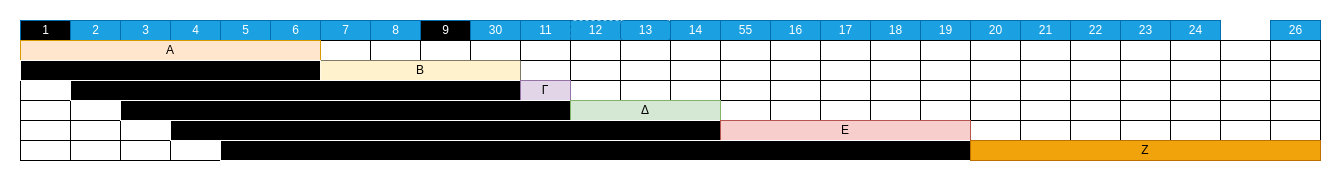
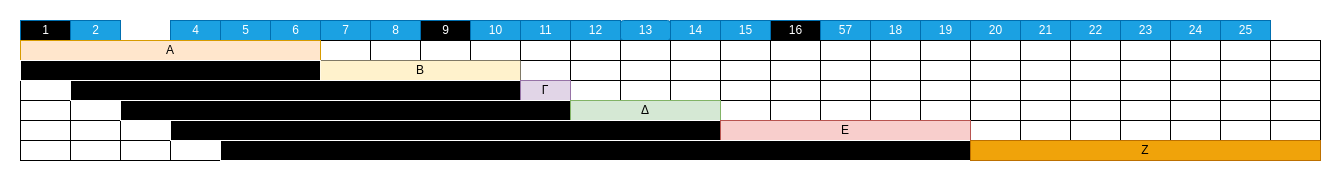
(146, 31) -> none
(496, 31) -> (496, 31)
(596, 31) -> (596, 31)
(746, 31) -> (746, 31)
(796, 31) -> (796, 31)
(846, 31) -> (846, 31)
none -> (1246, 31)
(1296, 31) -> none
